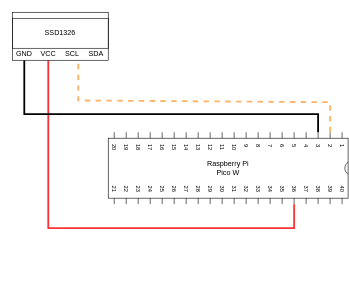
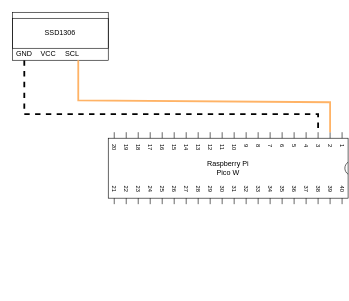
(60, 33) -> (60, 33)
(96, 54) -> none
(115, 101) -> (115, 101)
(82, 114) -> (82, 114)
(51, 228) -> none
